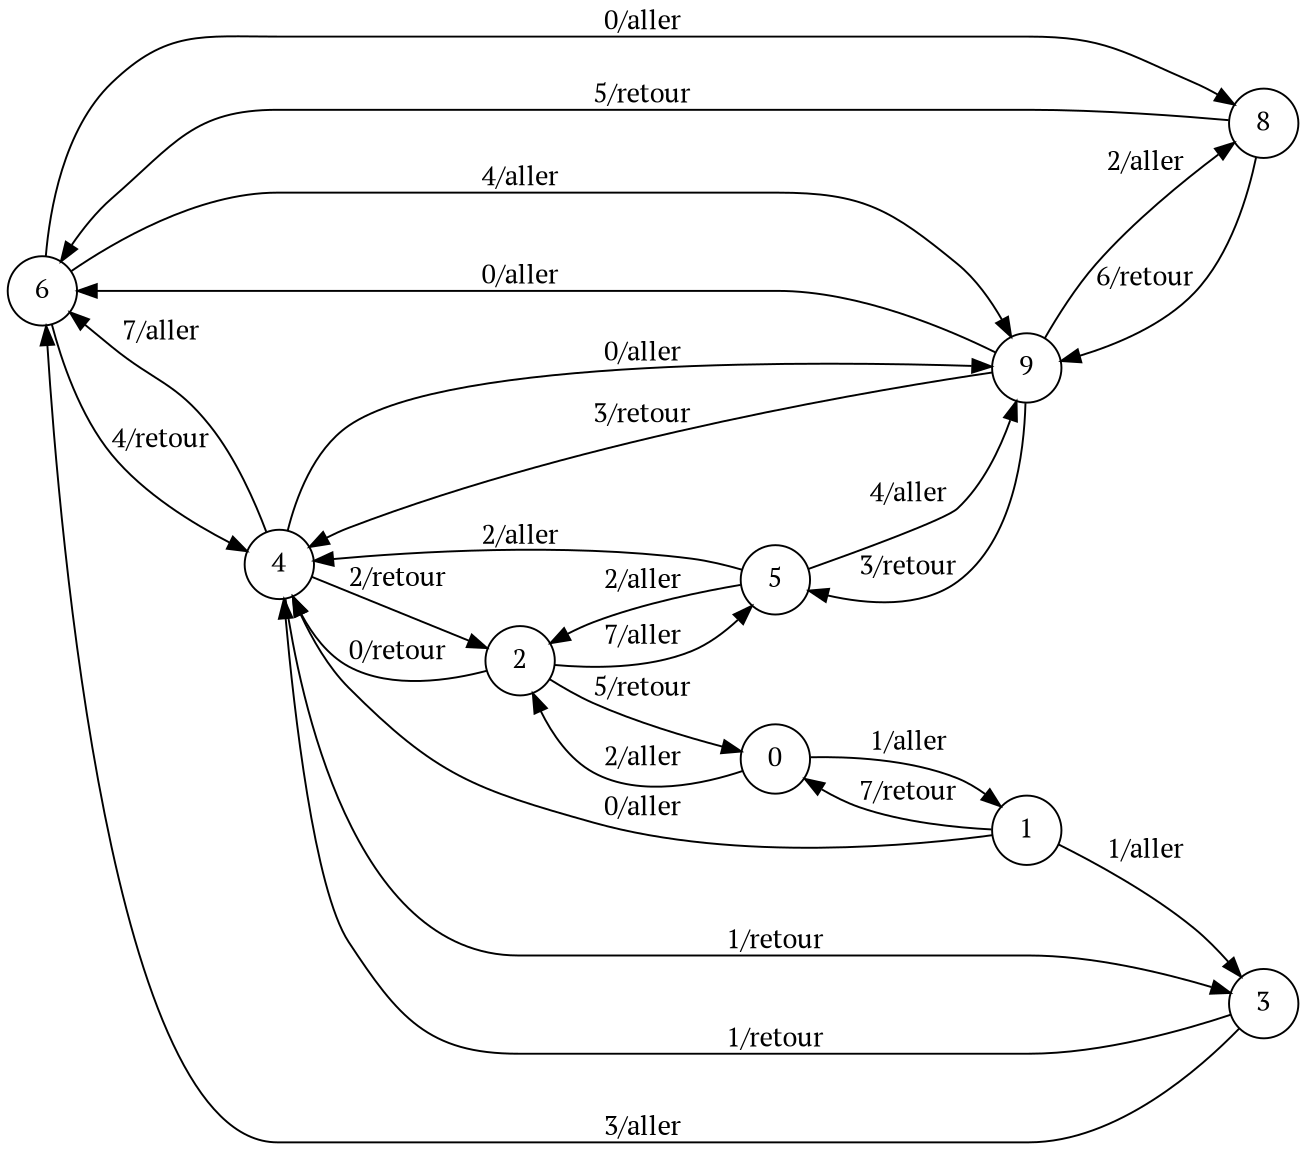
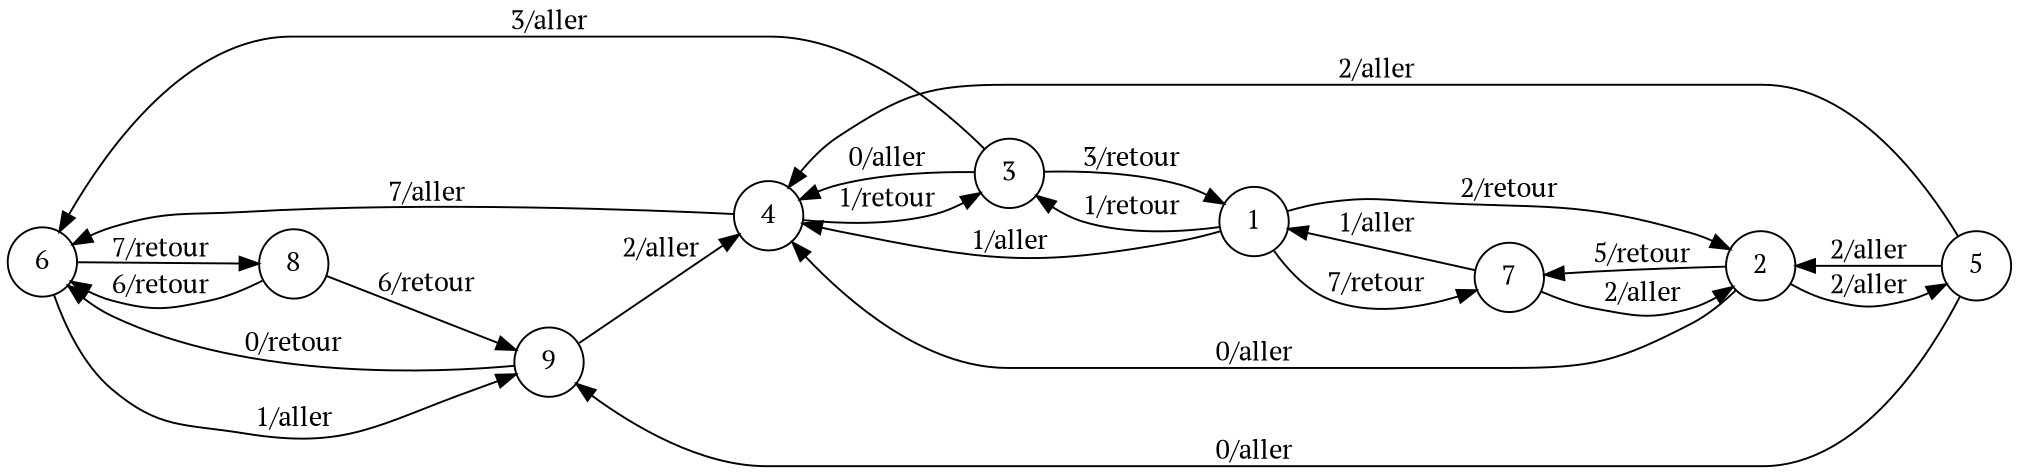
(642, 22) -> (161, 249)
(642, 95) -> (161, 286)
none -> (1127, 175)
(520, 178) -> (294, 419)
(1122, 237) -> none
(520, 276) -> (294, 344)
(595, 372) -> none
(642, 415) -> (661, 249)
(113, 456) -> none
(908, 494) -> (1254, 452)
(980, 560) -> none
(390, 609) -> (1501, 205)
(642, 637) -> (1869, 286)
(398, 652) -> (1254, 353)
(775, 759) -> (1509, 277)
(642, 808) -> (1009, 242)
(1145, 851) -> (1132, 207)
(775, 1039) -> (887, 159)
